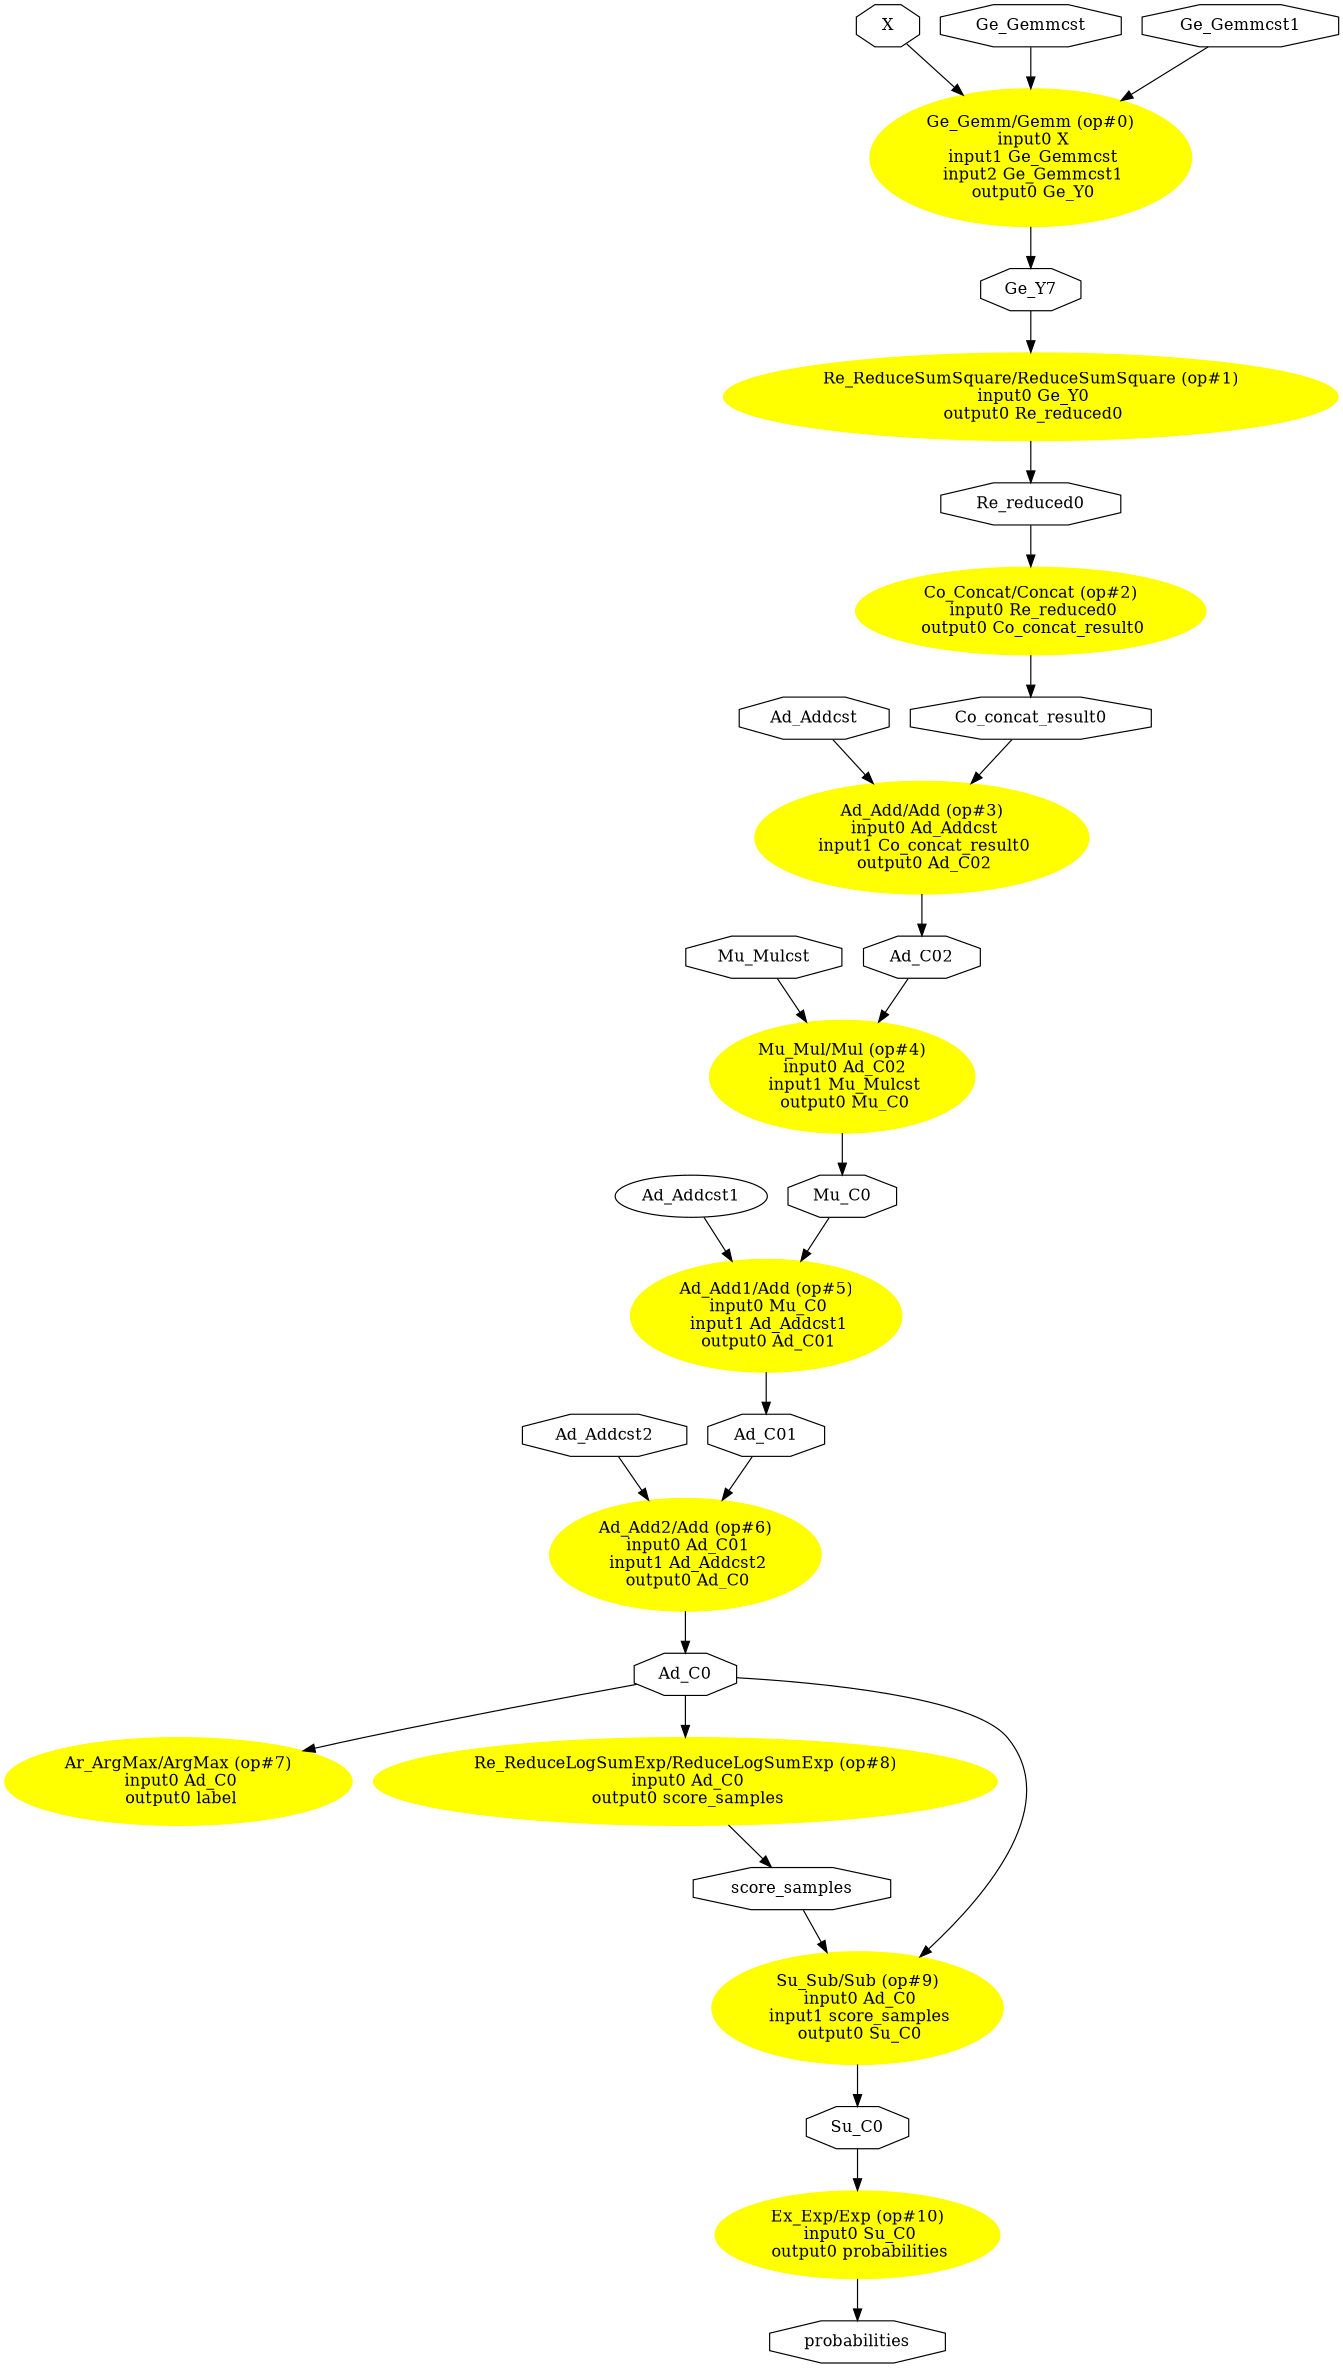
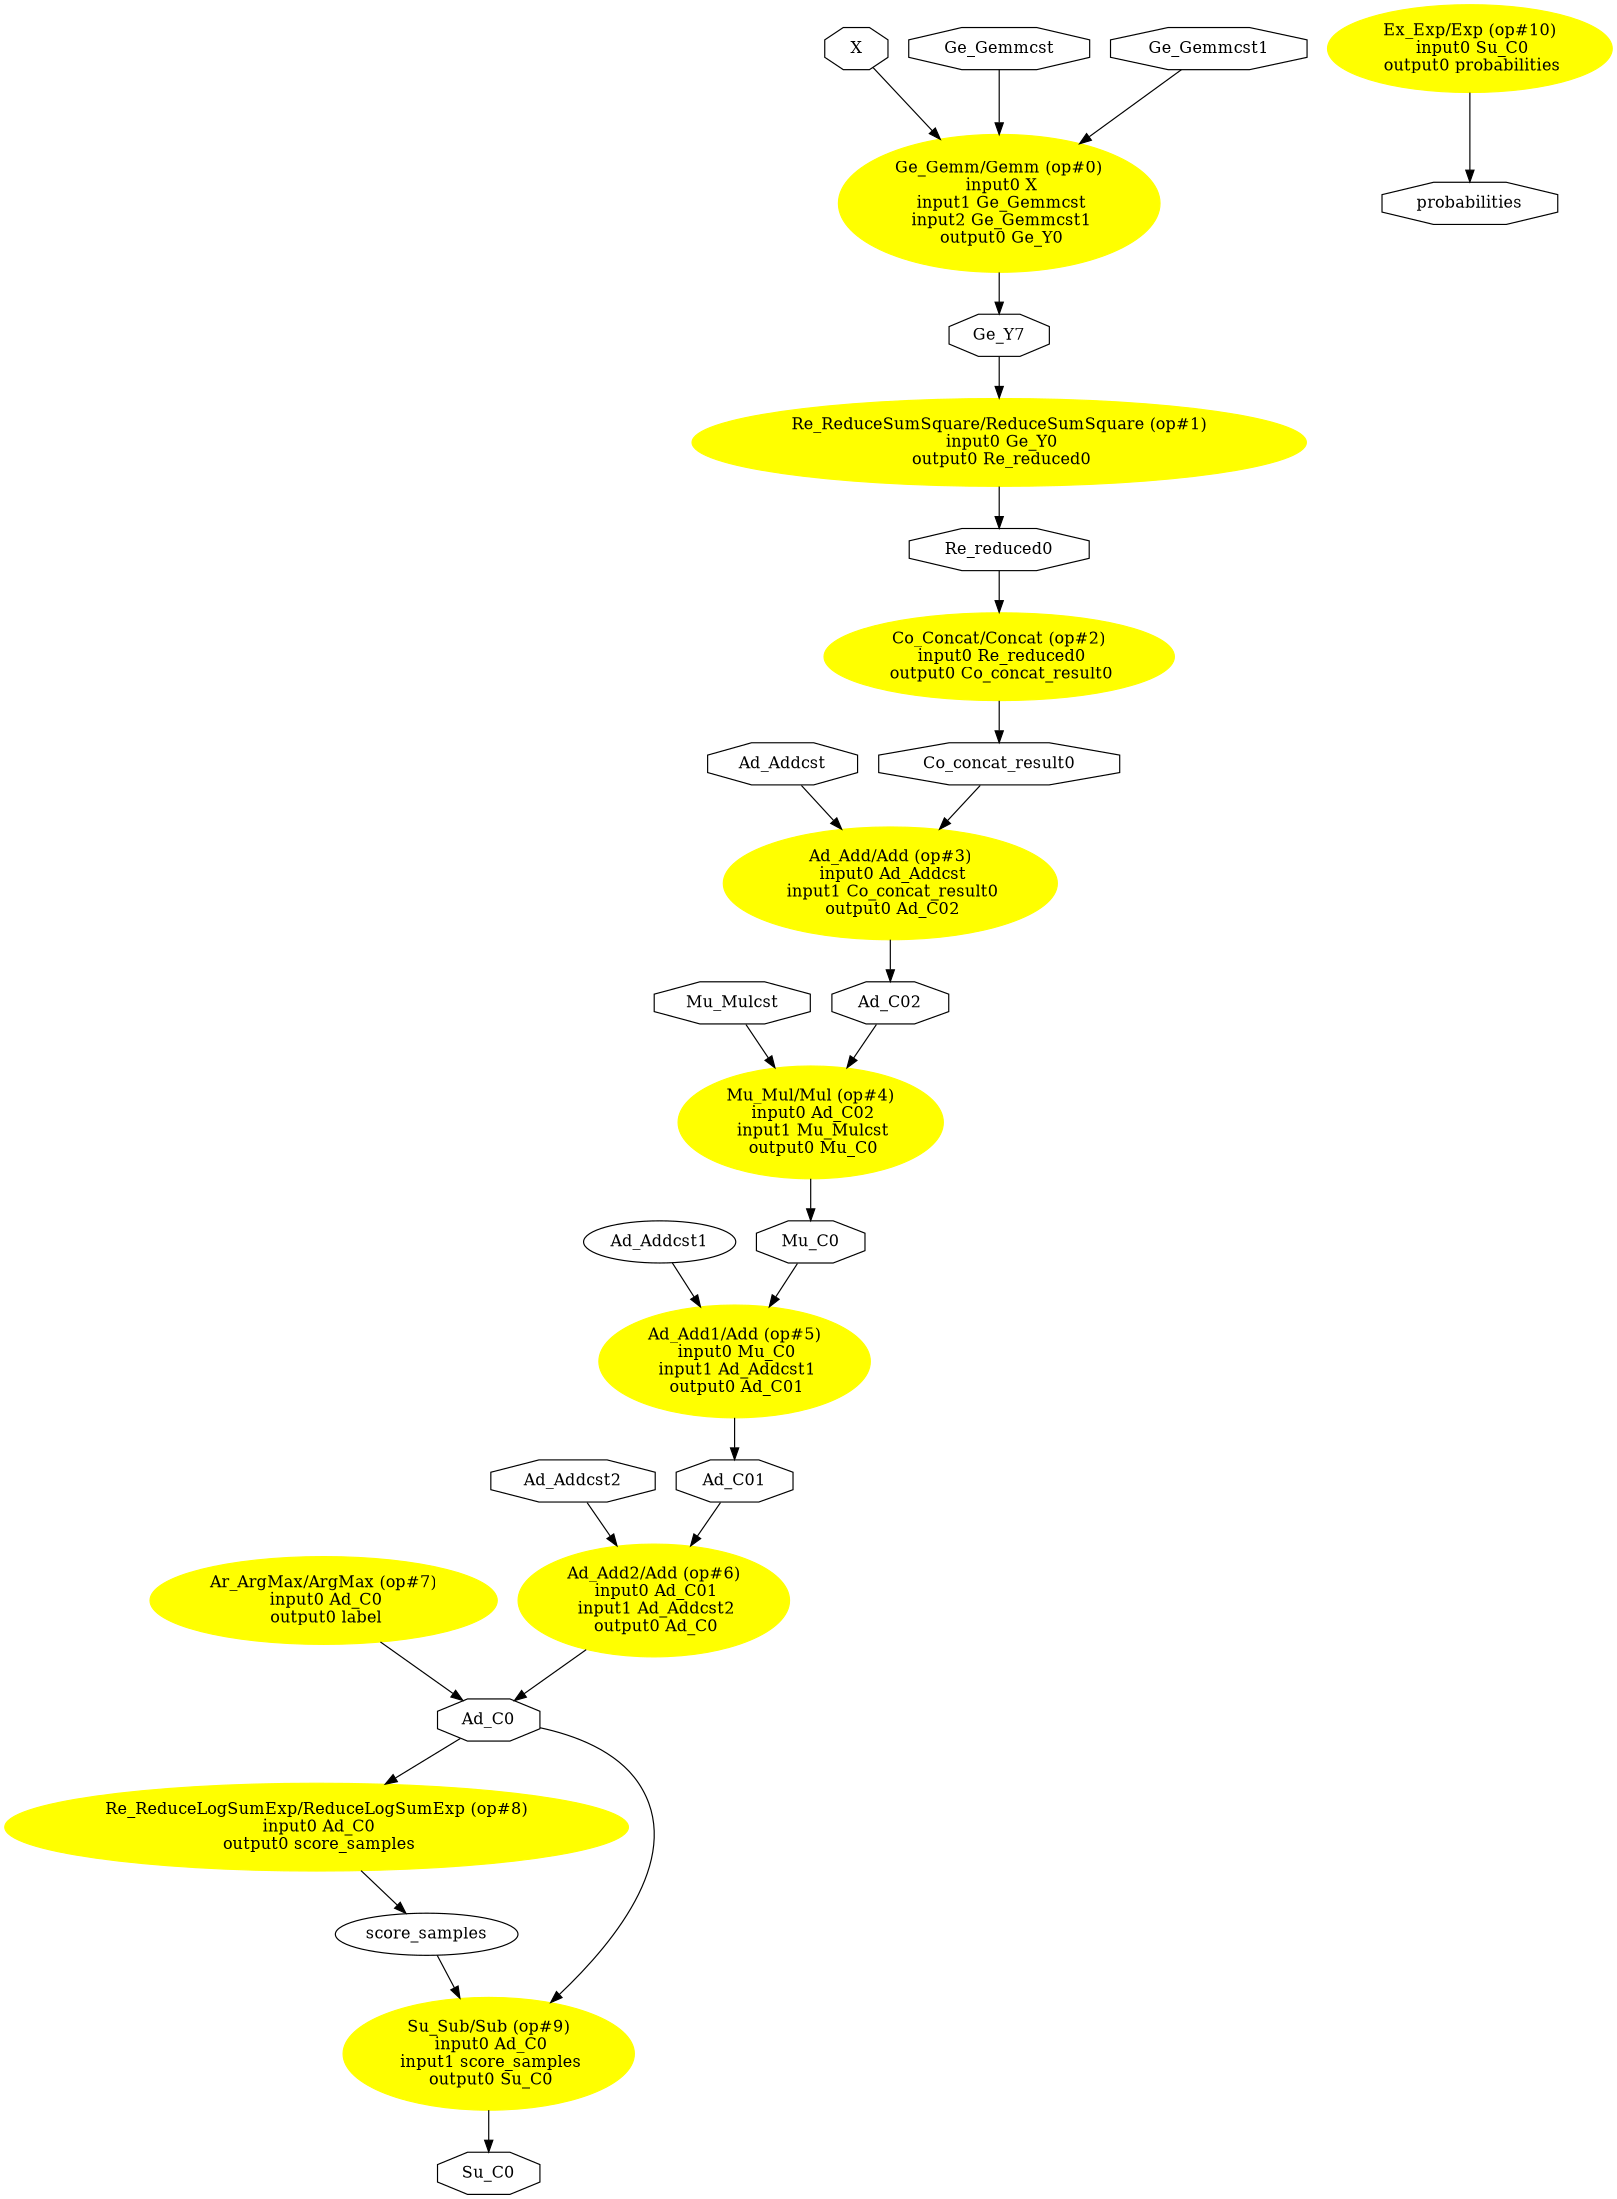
(476, 1715) -> (417, 1668)
(792, 1889) -> (427, 1934)
(858, 2164) -> none
